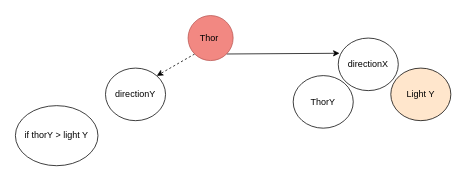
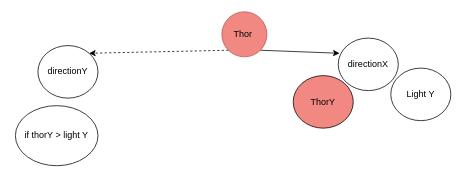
(210, 38) -> (244, 34)
(135, 94) -> (68, 72)
(420, 94) -> (420, 94)
(323, 102) -> (323, 102)
